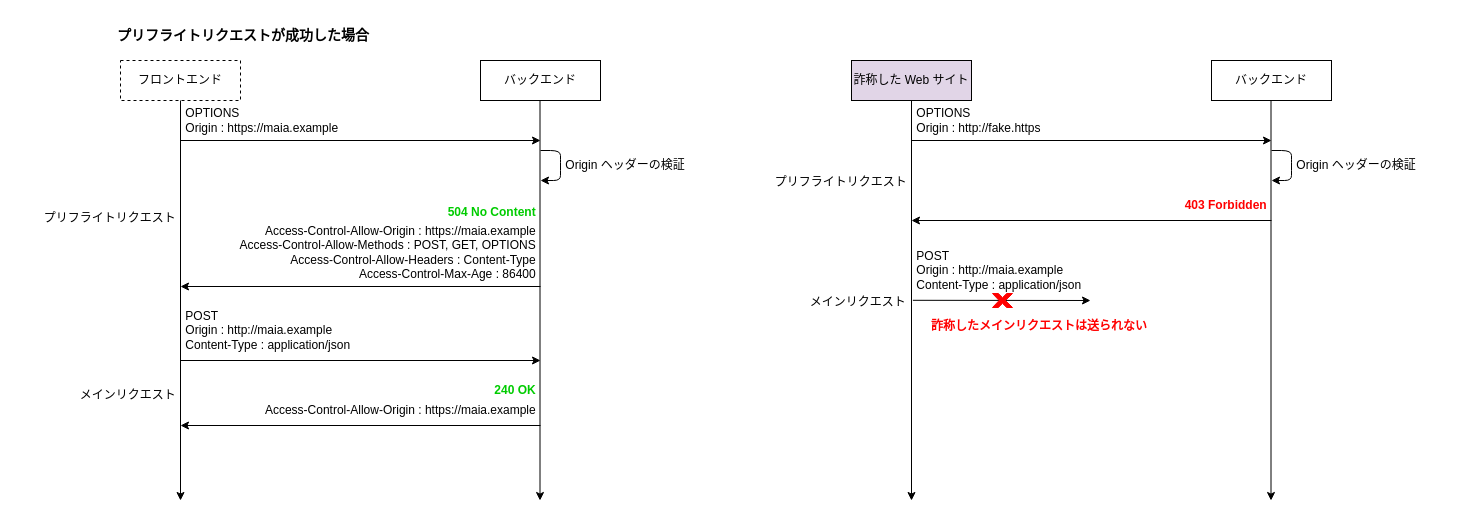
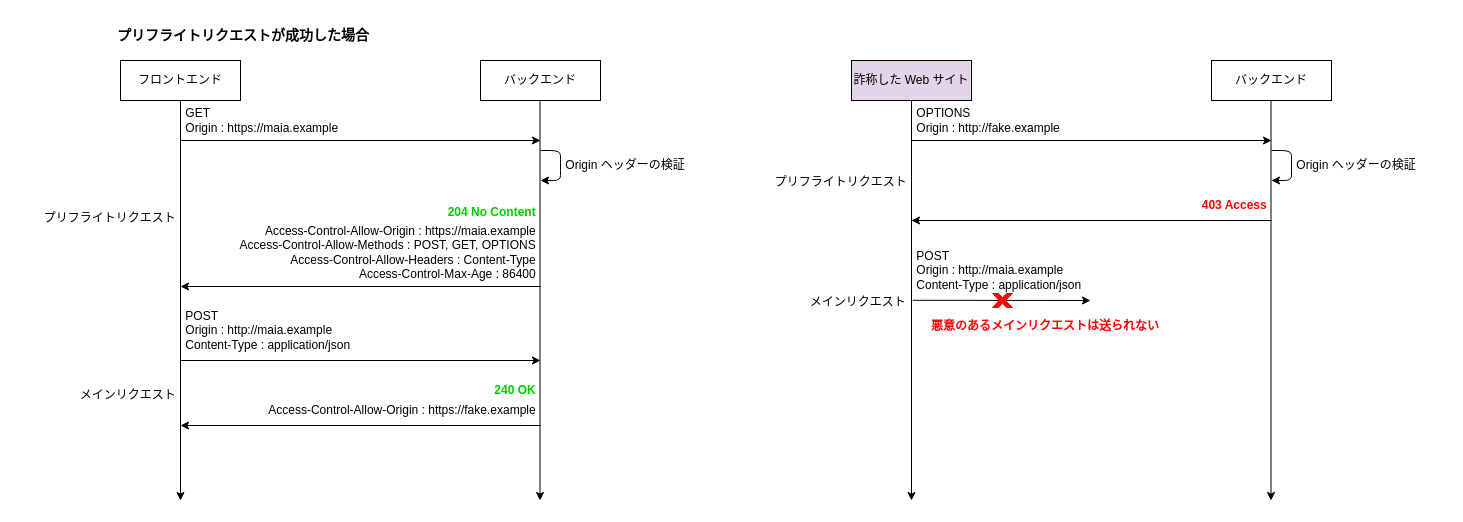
(181, 81) -> (181, 81)
(266, 121) -> (266, 121)
(990, 121) -> (995, 121)
(1230, 206) -> (1238, 206)
(496, 213) -> (496, 213)
(1040, 327) -> (1046, 327)
(390, 411) -> (389, 411)
